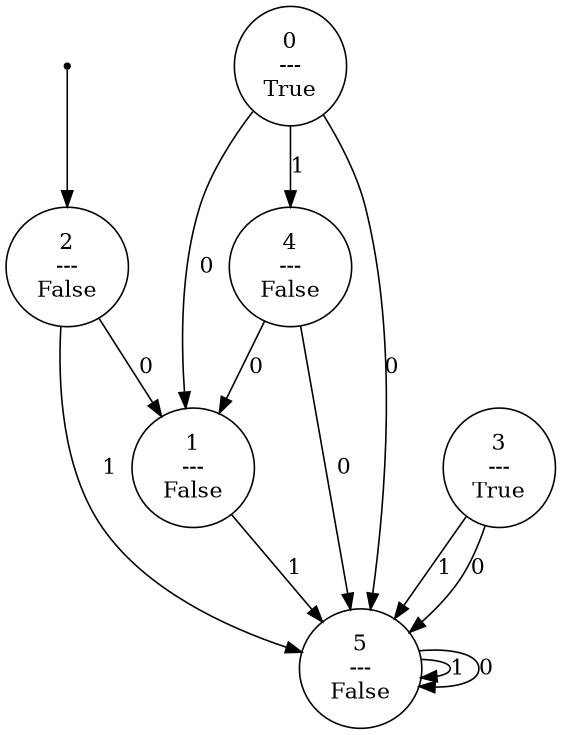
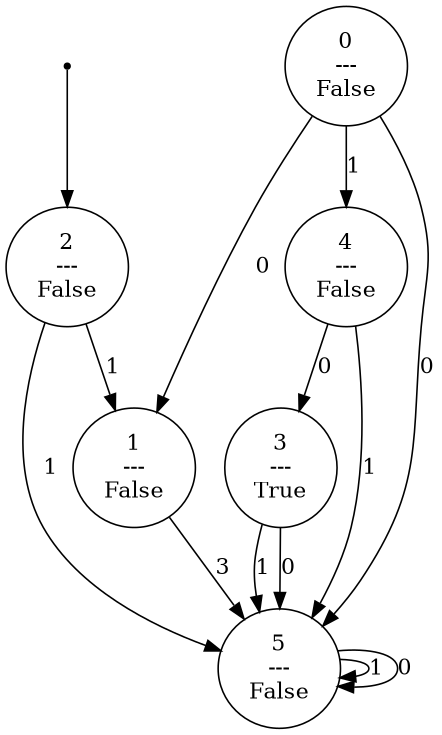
(290, 66) -> (346, 66)
(245, 360) -> (316, 360)
(147, 367) -> (113, 367)
(345, 468) -> (370, 468)
(295, 568) -> (224, 568)
